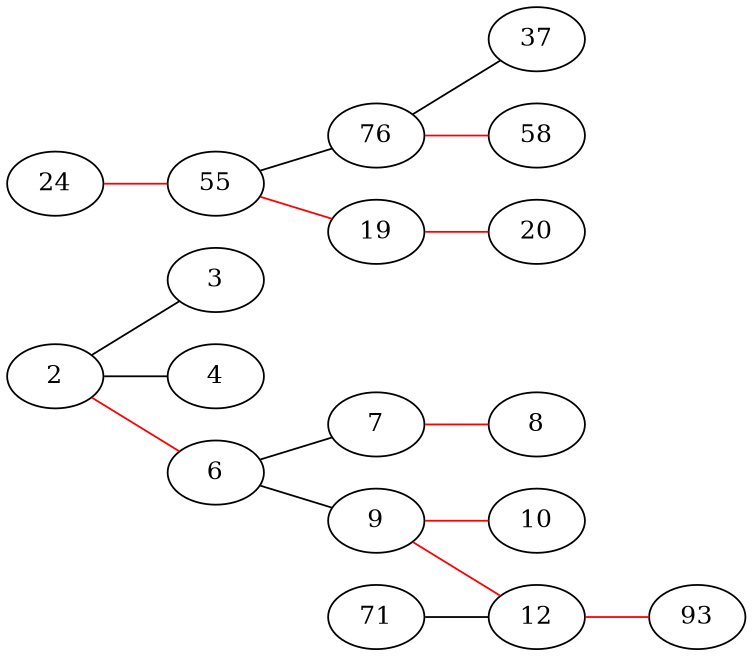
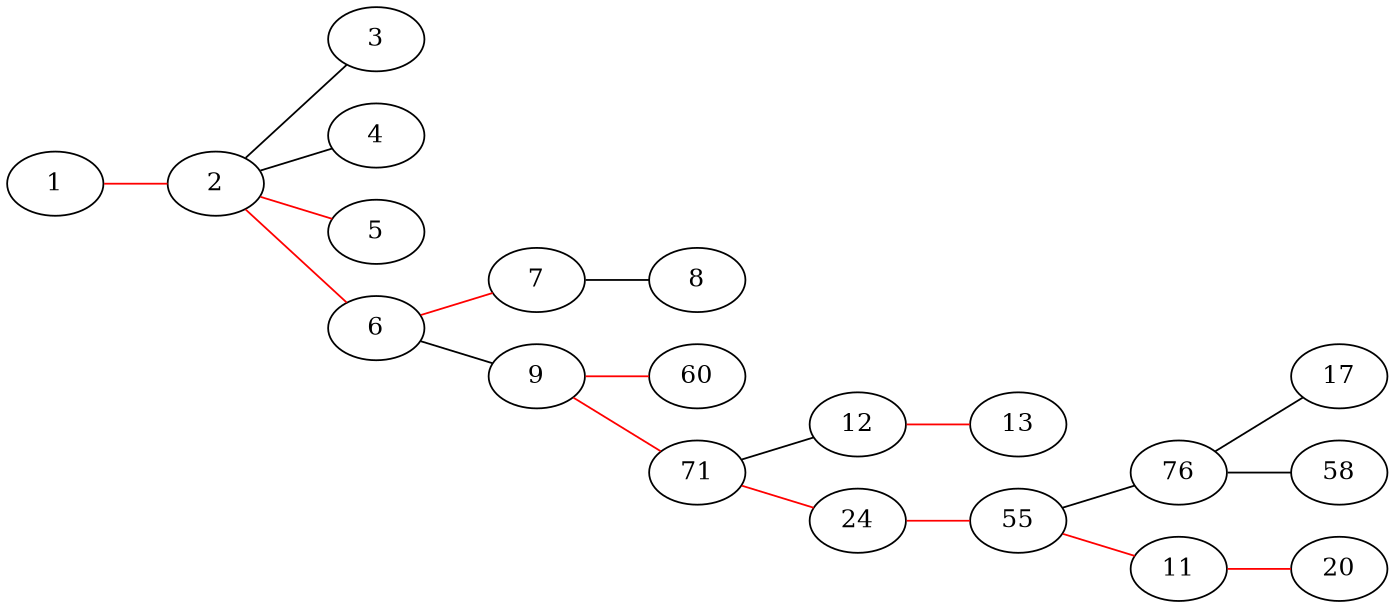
(537, 39) -> (1339, 376)
(457, 136) -> (1259, 473)
none -> (55, 184)
none -> (376, 232)
(376, 232) -> (1179, 569)
(457, 424) -> (617, 280)
(296, 448) -> (457, 304)
none -> (778, 497)
(537, 521) -> (697, 376)
(457, 569) -> (617, 424)
(697, 617) -> (1018, 424)
